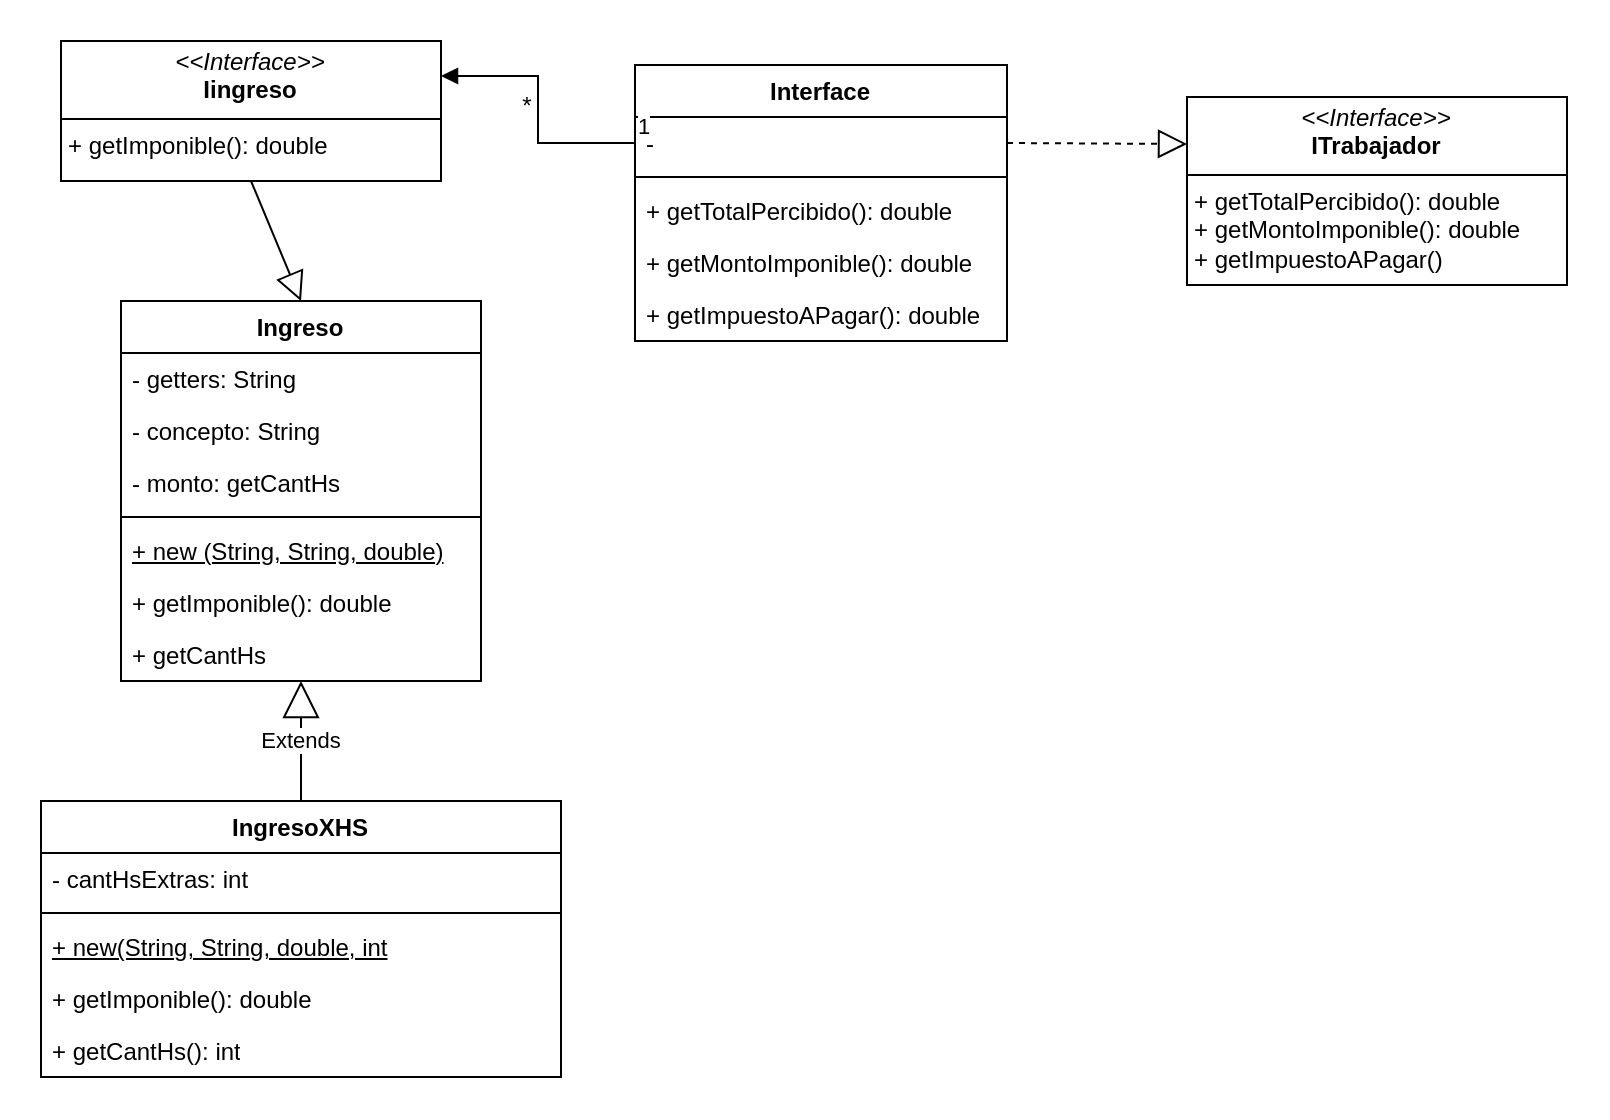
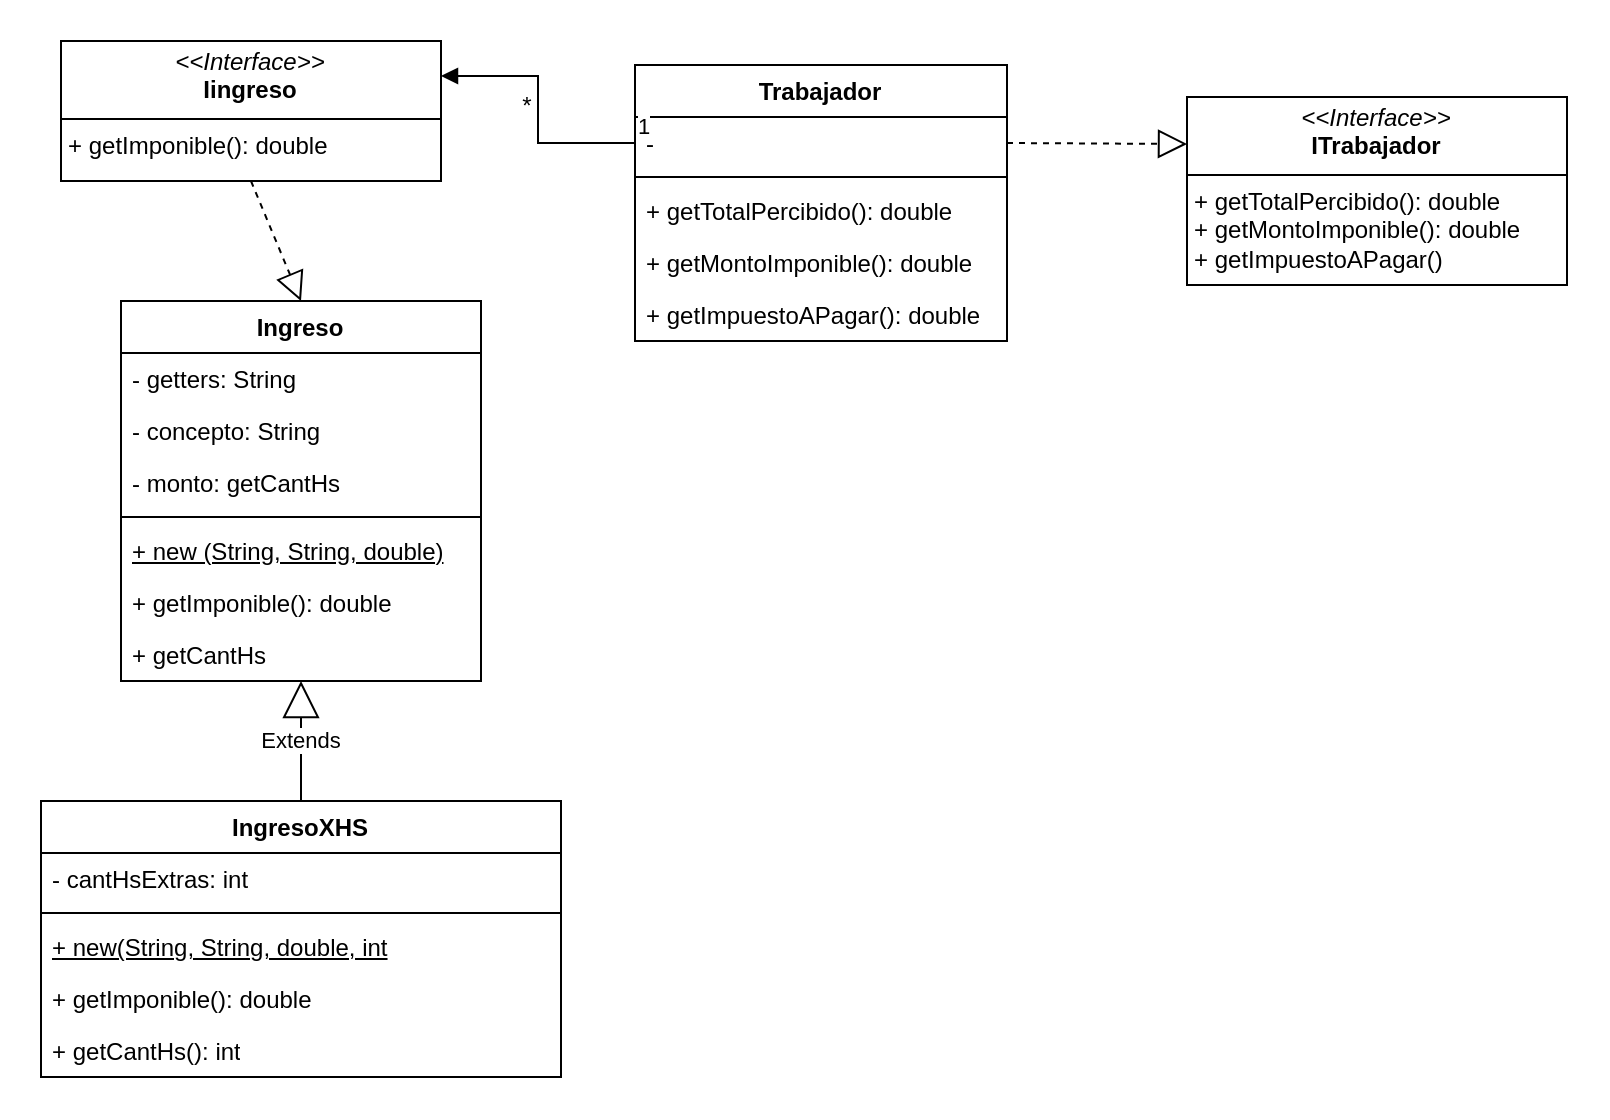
(821, 93) -> (821, 93)
(270, 226) -> (270, 226)
